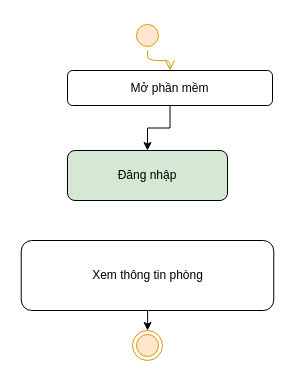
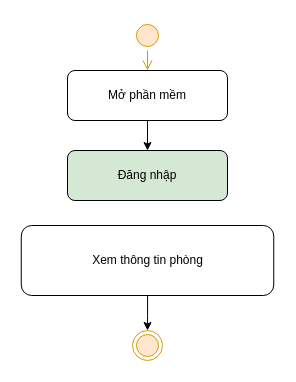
(170, 88) -> (148, 96)
(148, 276) -> (148, 261)
